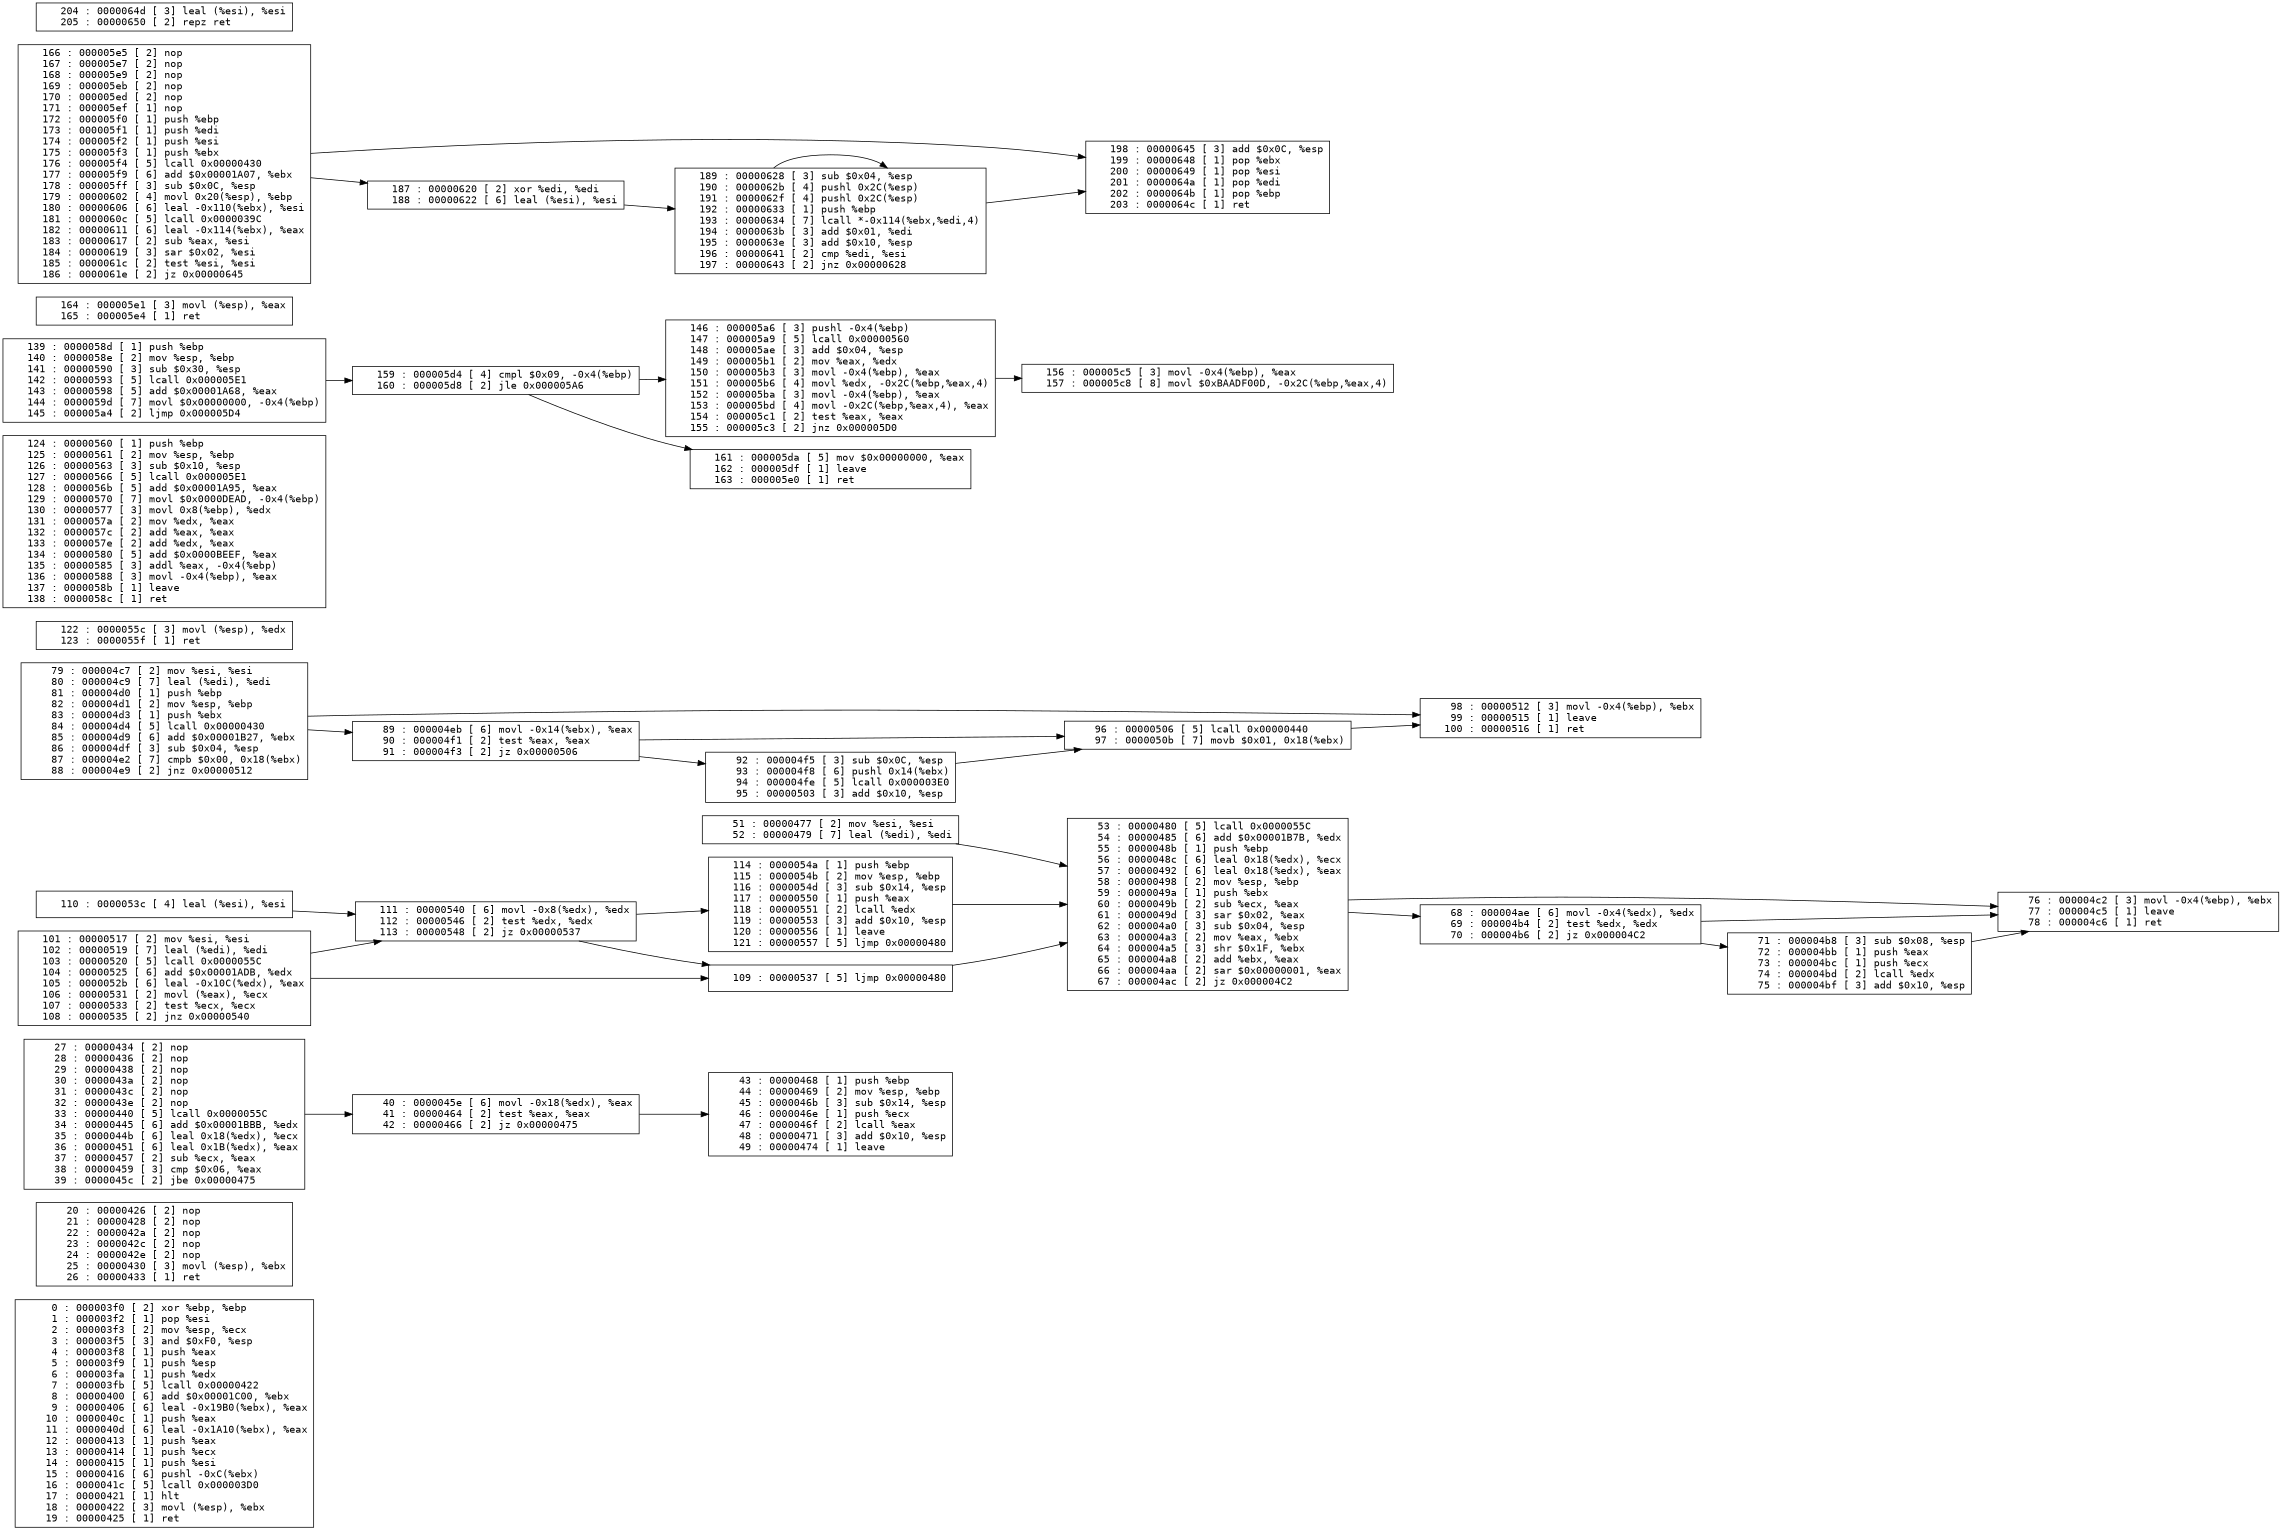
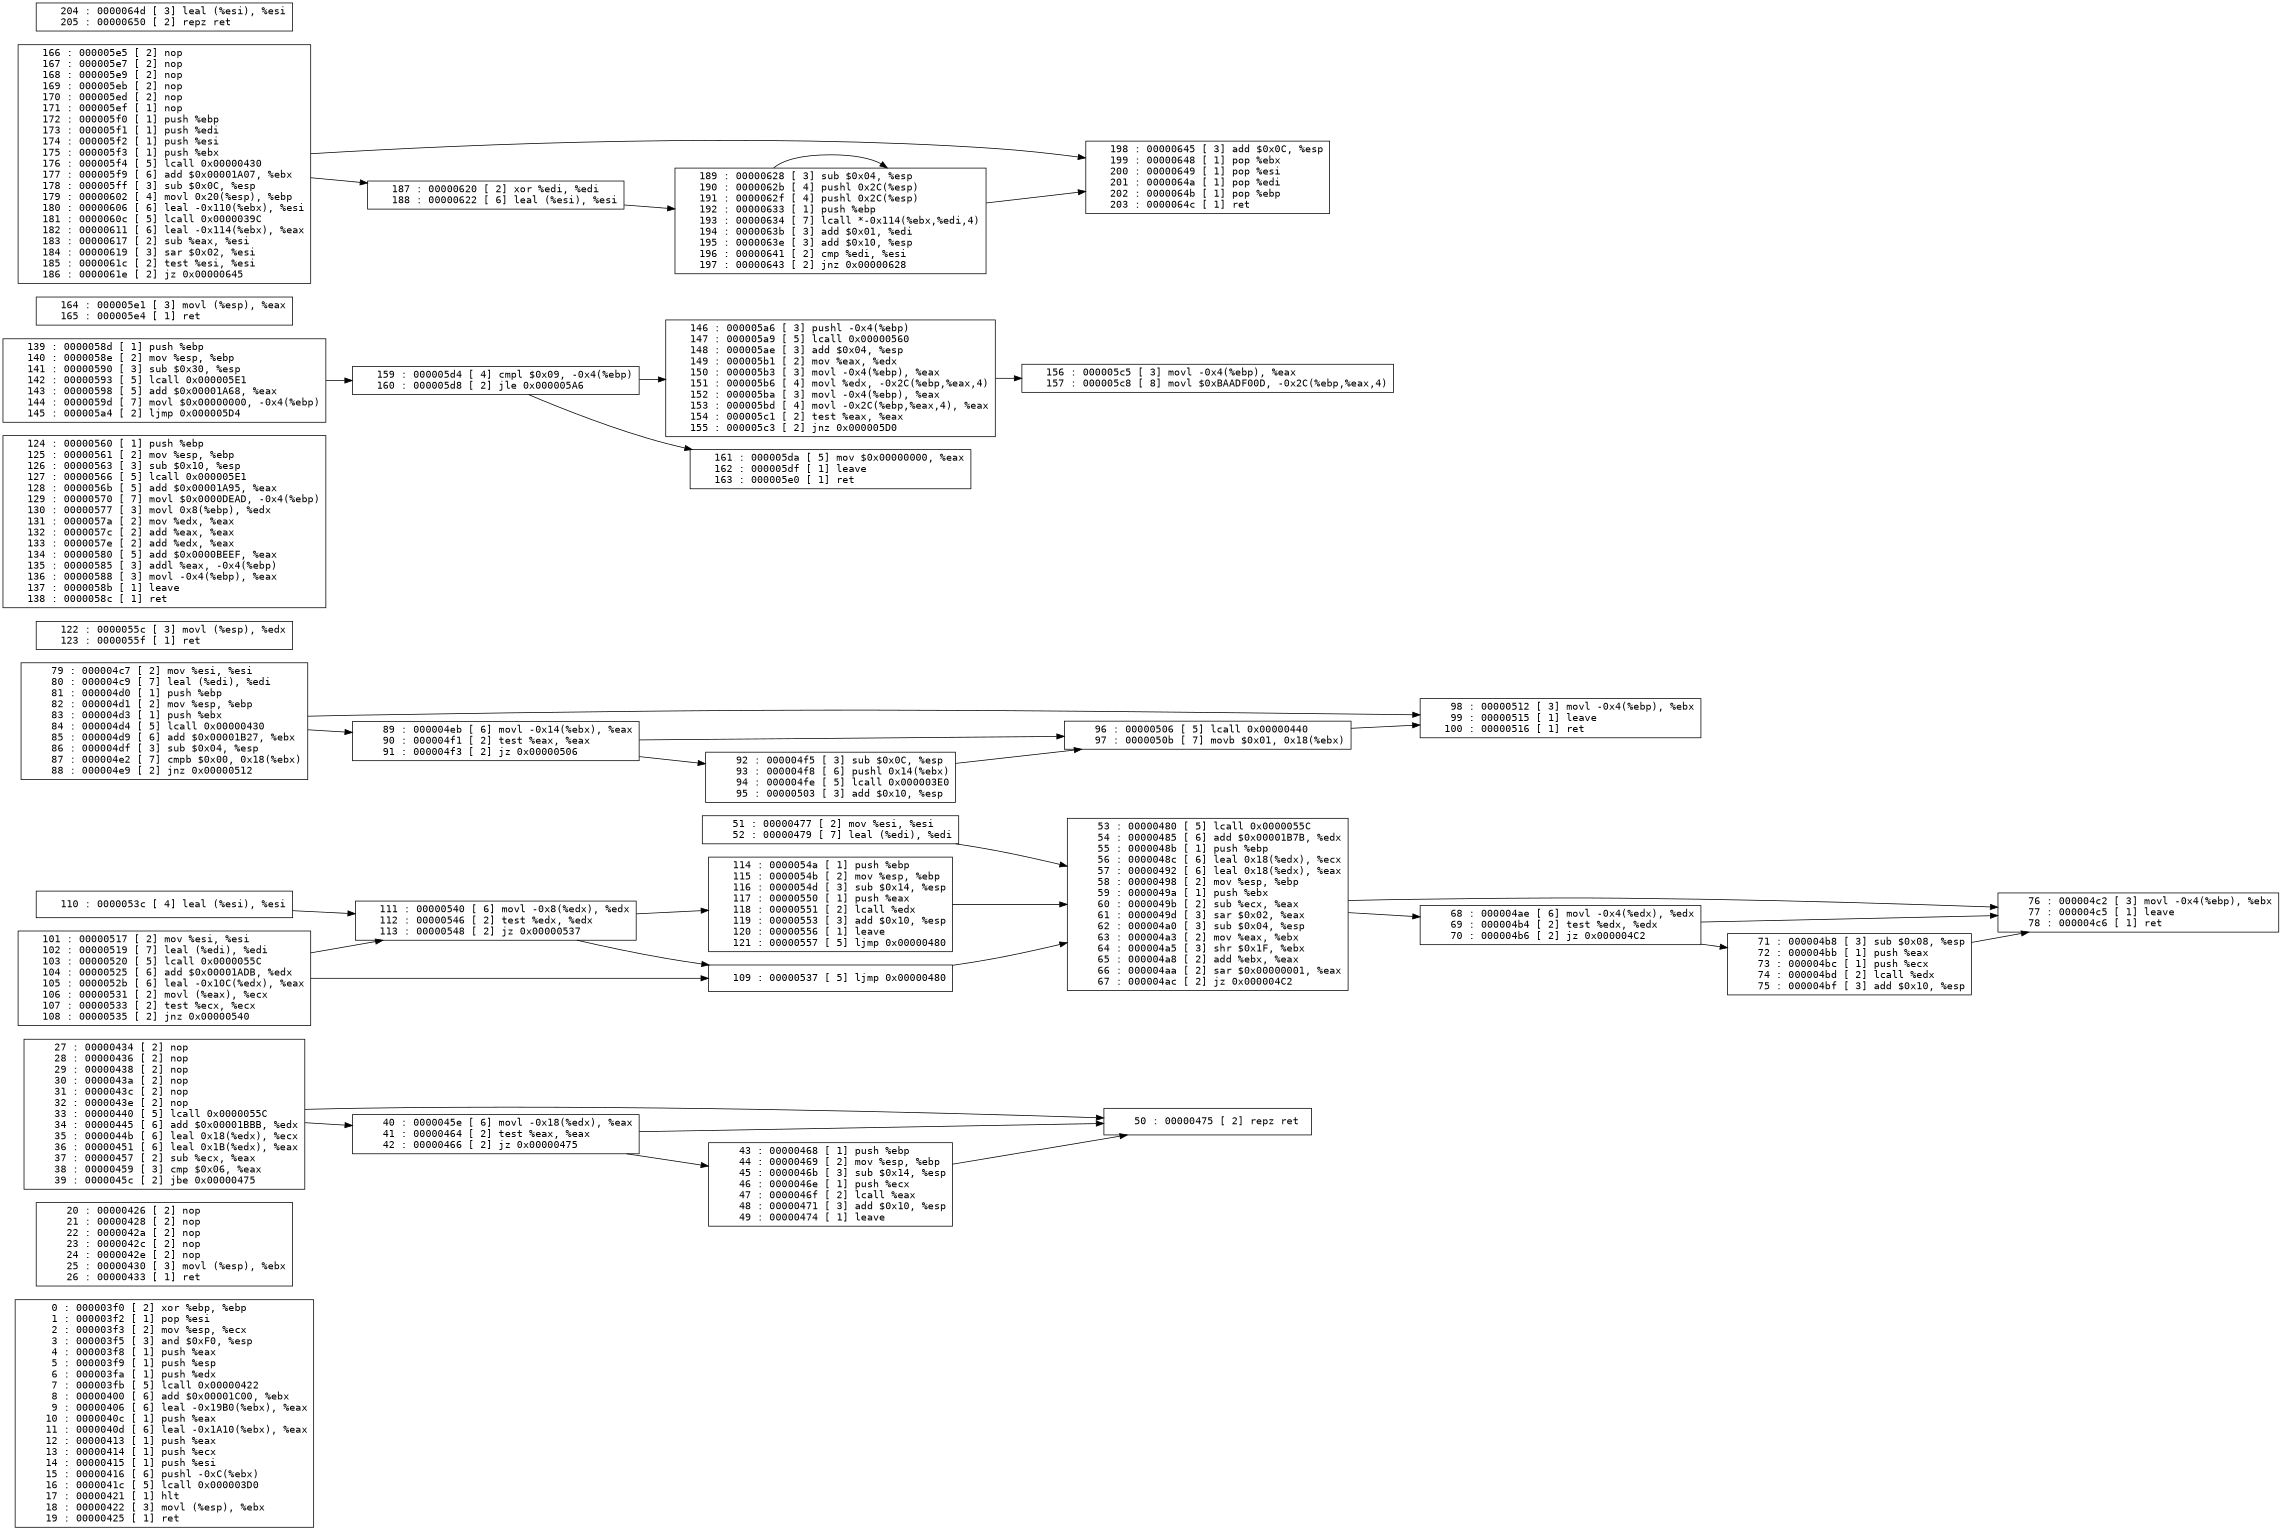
none -> (1208, 1122)
